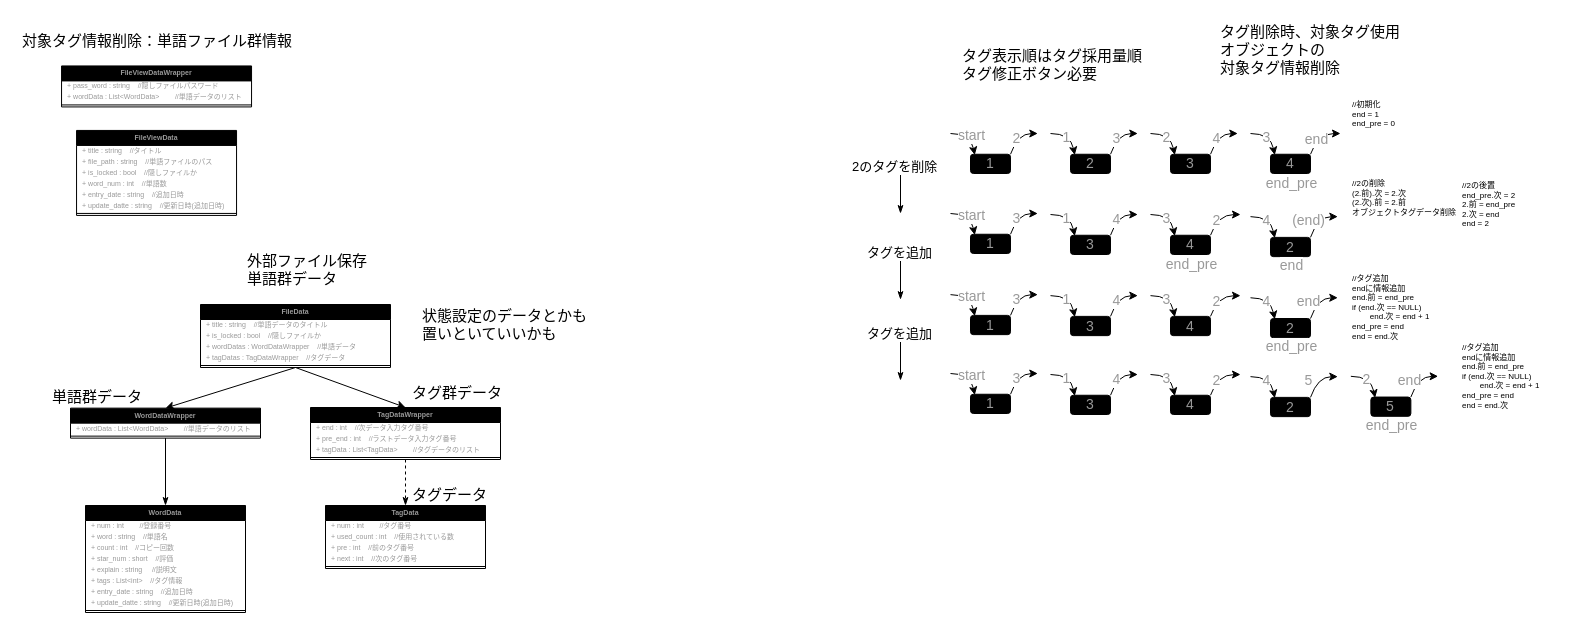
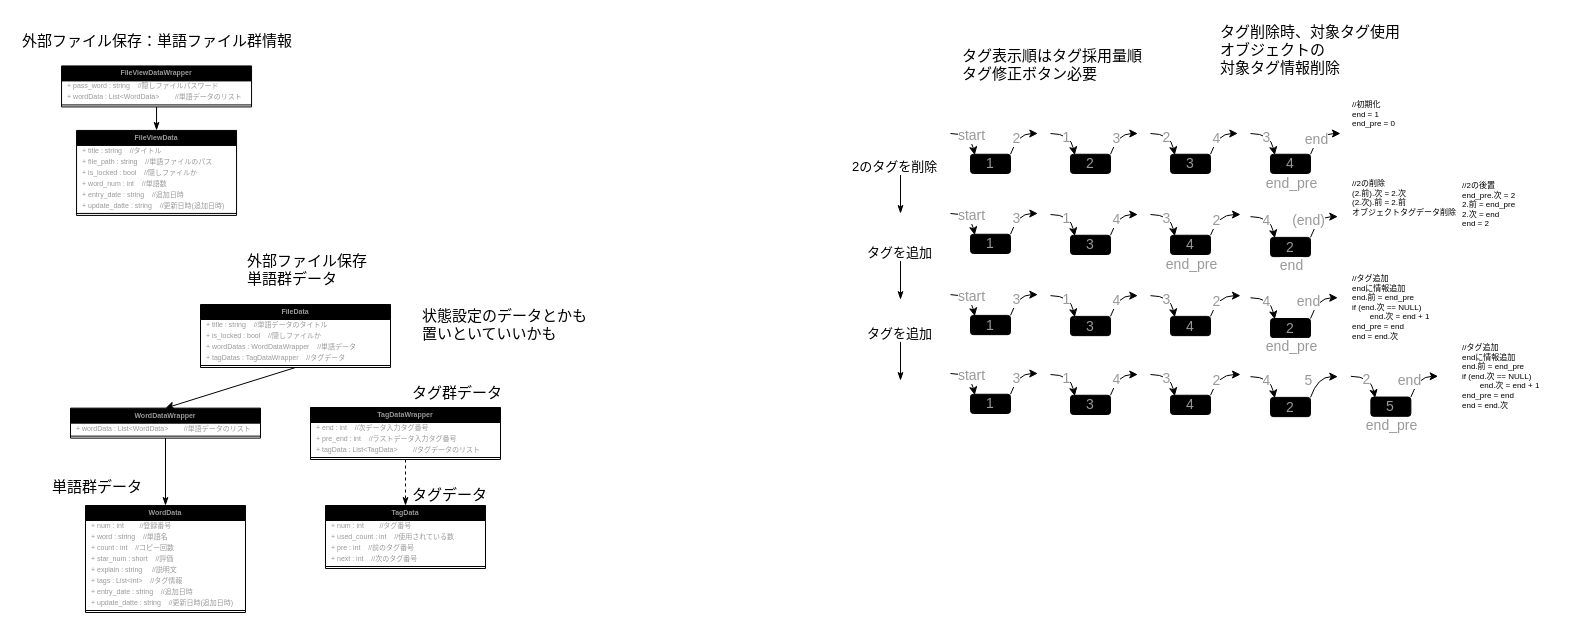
(158, 42) -> (158, 42)
none -> (157, 116)
(348, 387) -> none
(102, 397) -> (102, 487)
